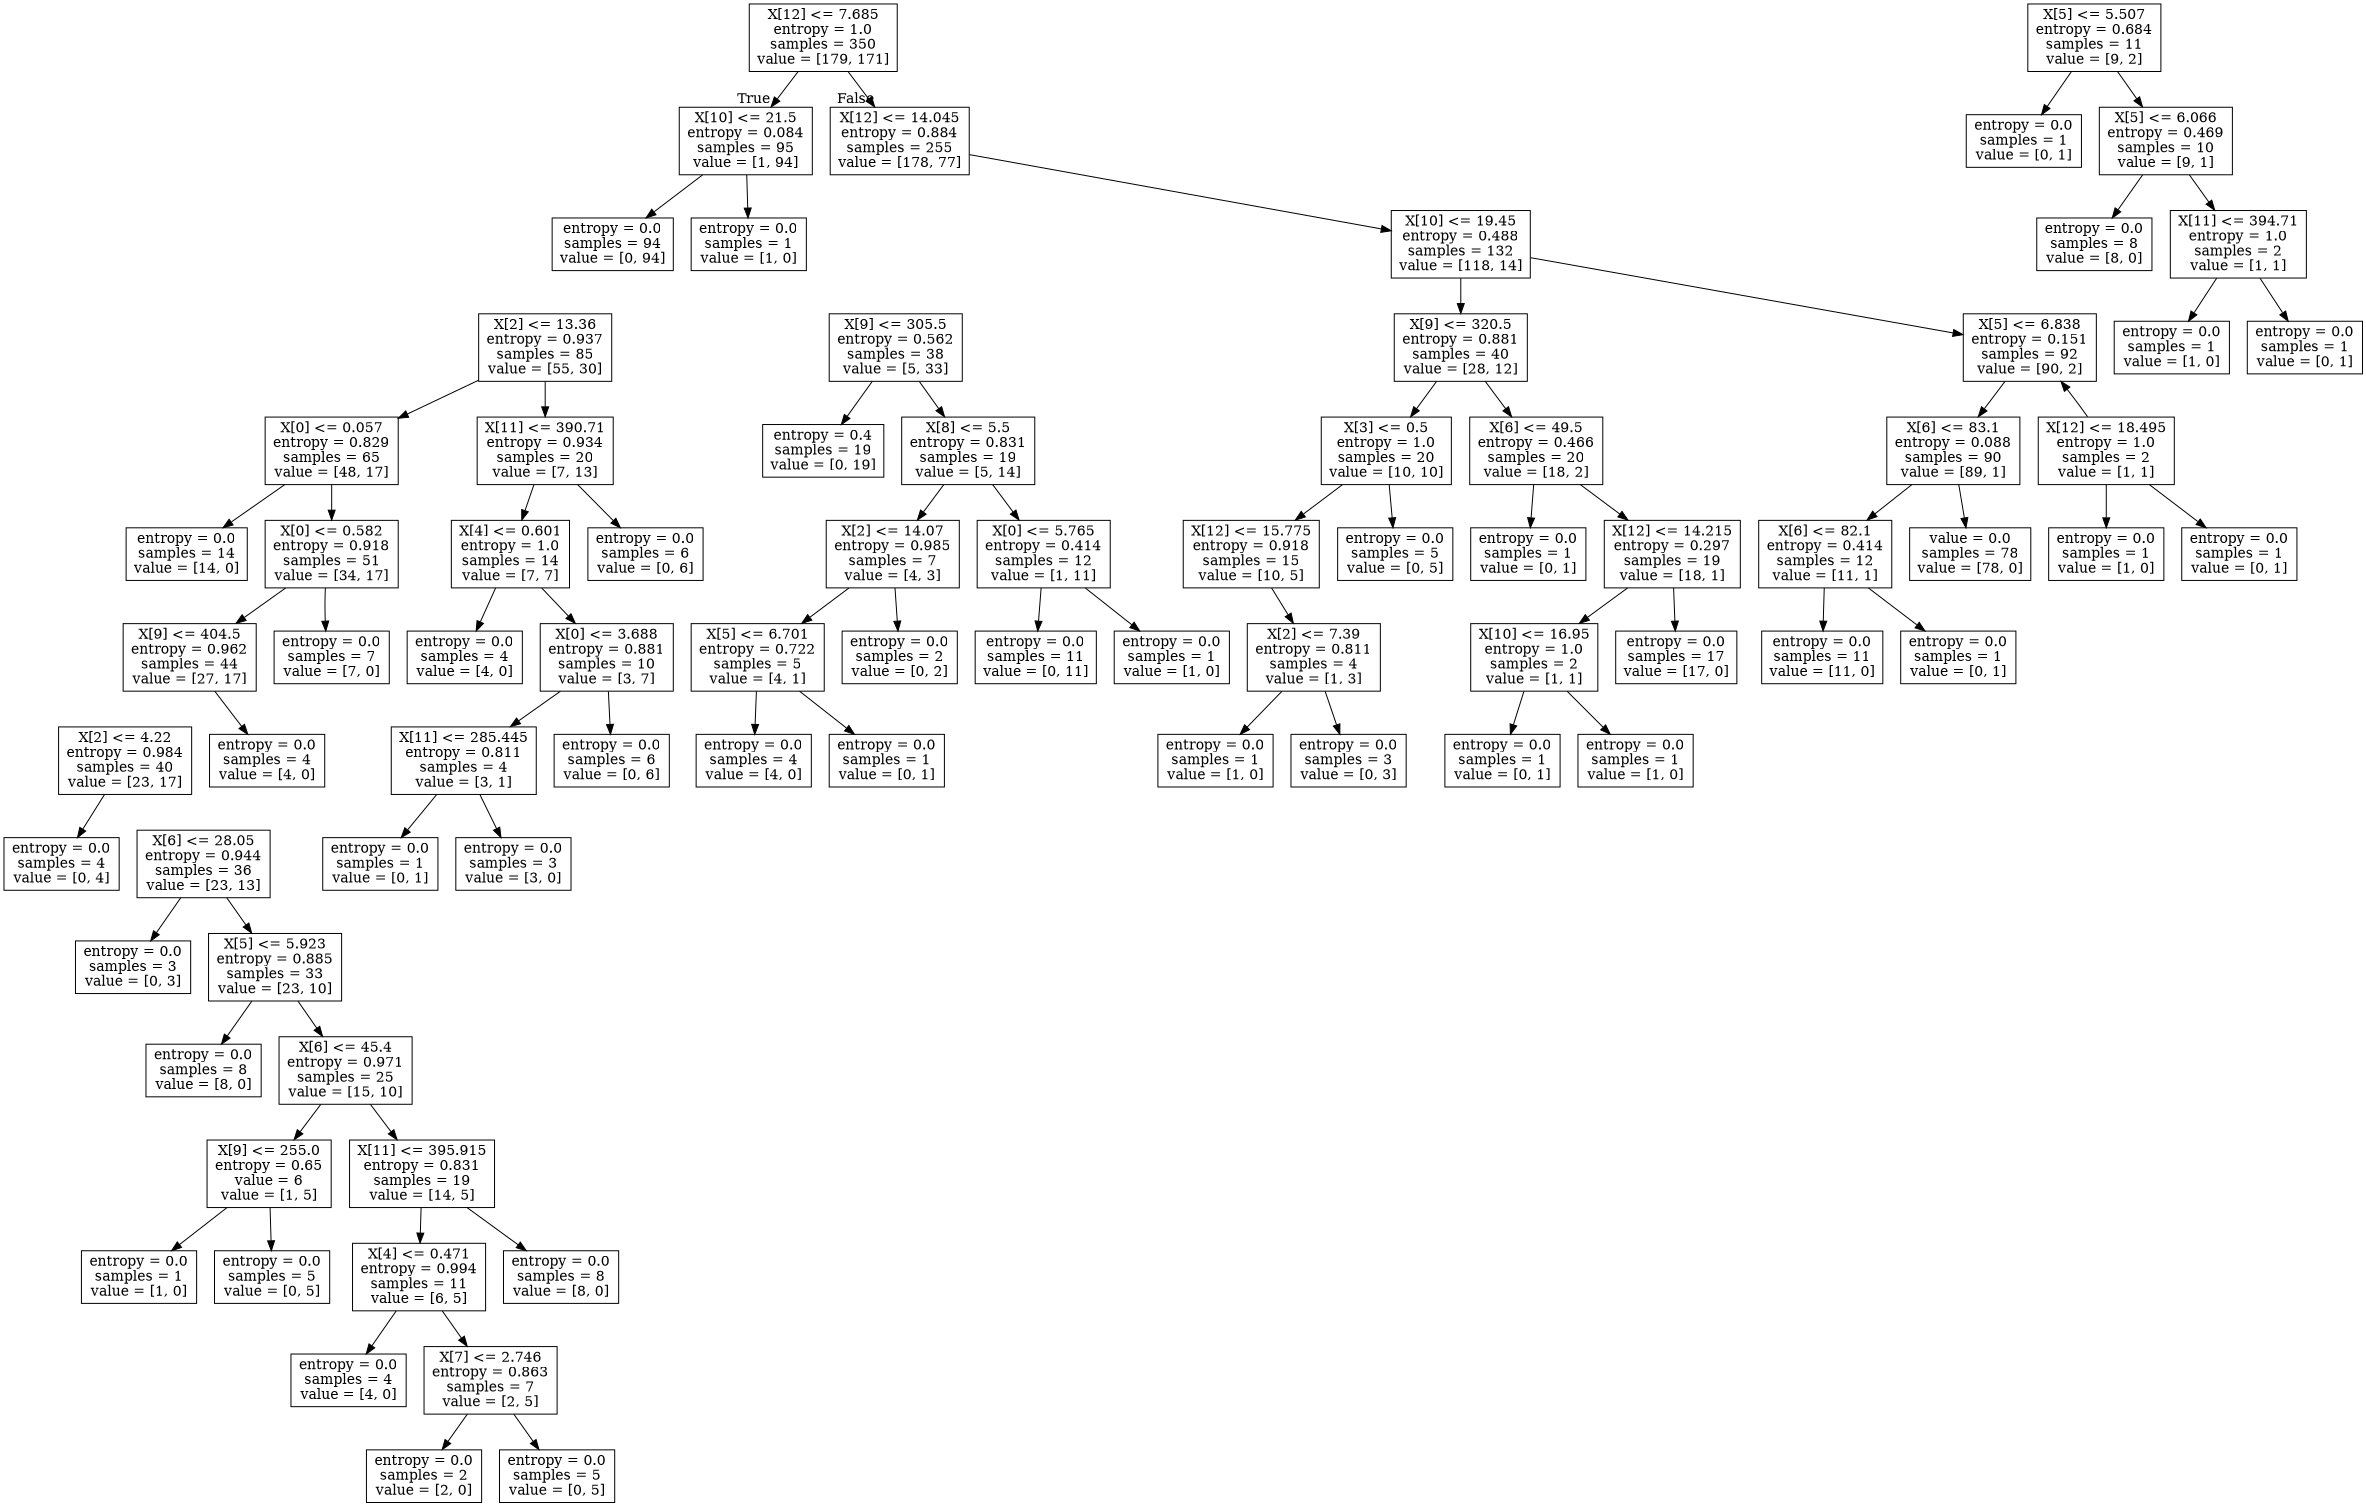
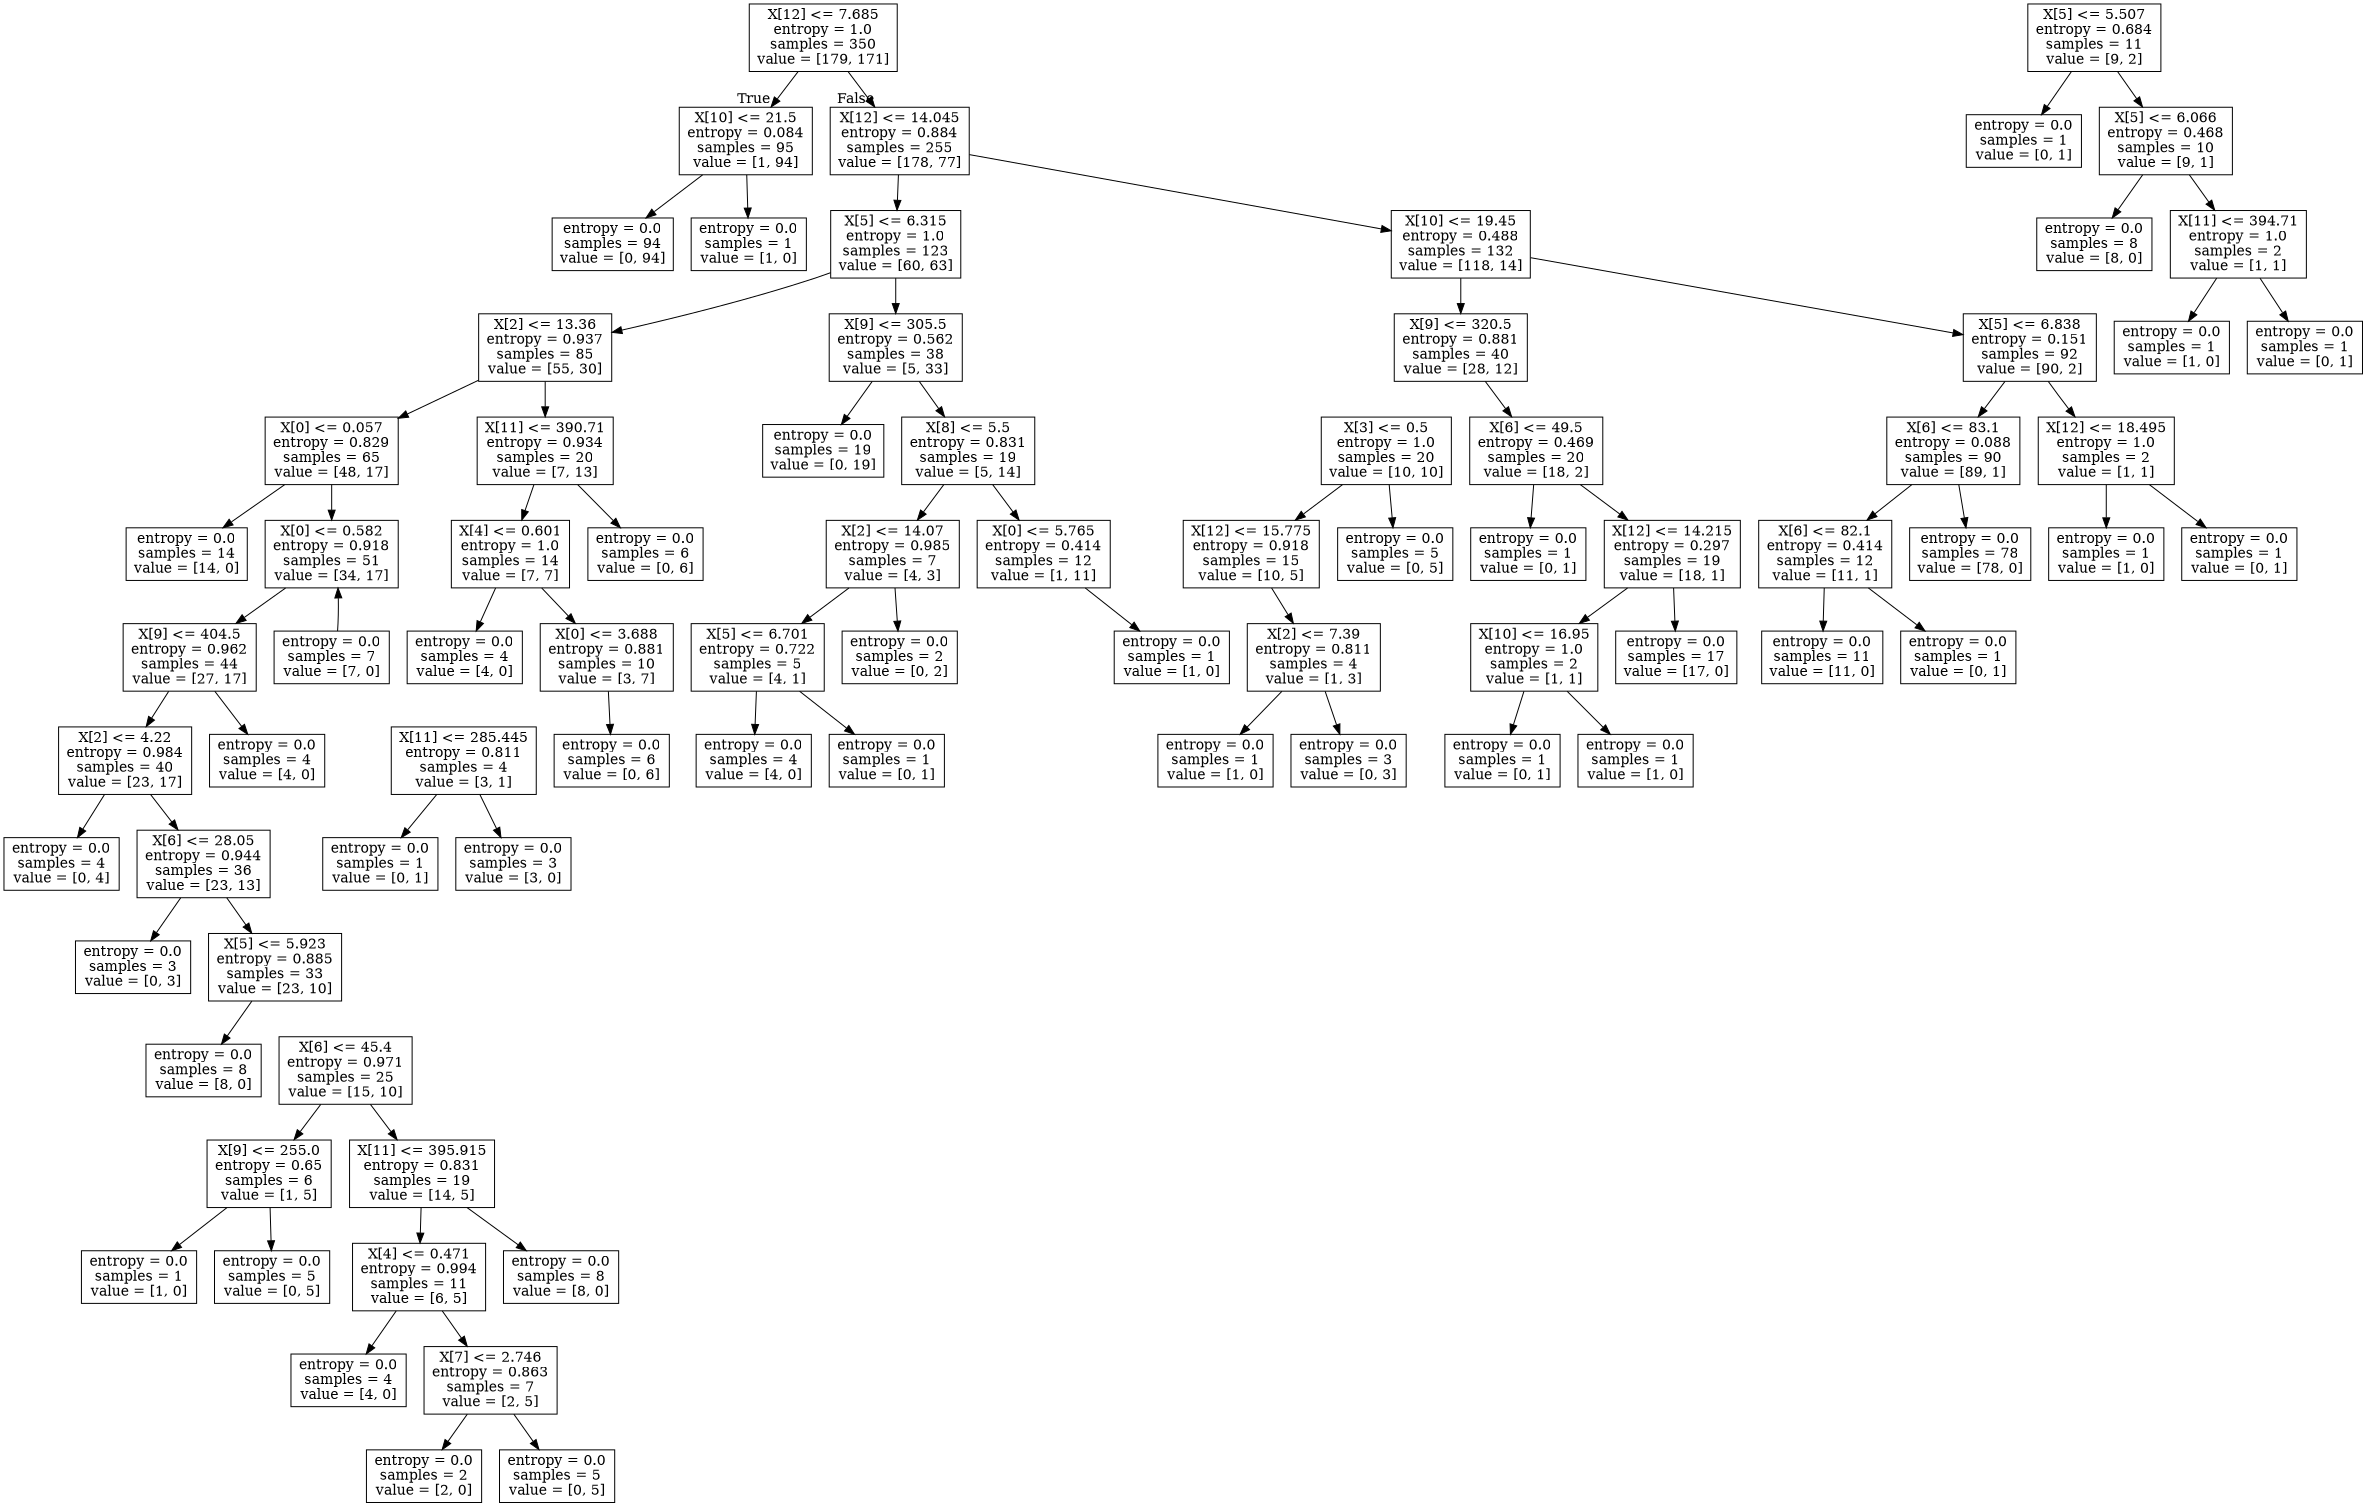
(2166, 141) -> (2166, 141)
none -> (896, 244)
(1427, 395) -> none
(2078, 403) -> (2058, 395)
(823, 451) -> (823, 451)
(1536, 451) -> (1536, 451)
(1970, 554) -> (1970, 554)
(325, 605) -> (338, 615)
(1036, 657) -> none
none -> (160, 705)
(540, 706) -> none
none -> (161, 808)
(307, 1015) -> none
(269, 1174) -> (269, 1174)
